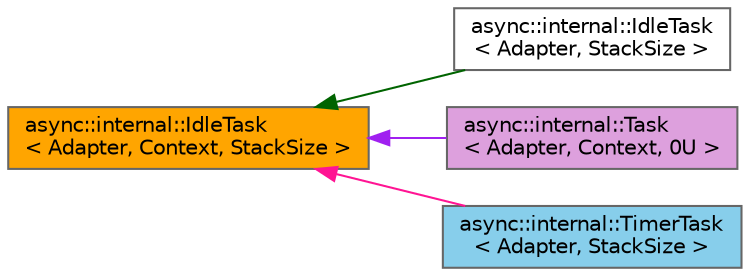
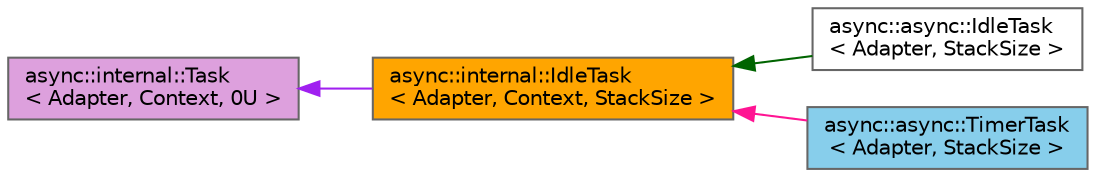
(592, 39) -> (947, 39)
(418, 138) -> (346, 89)
(592, 237) -> (947, 138)
